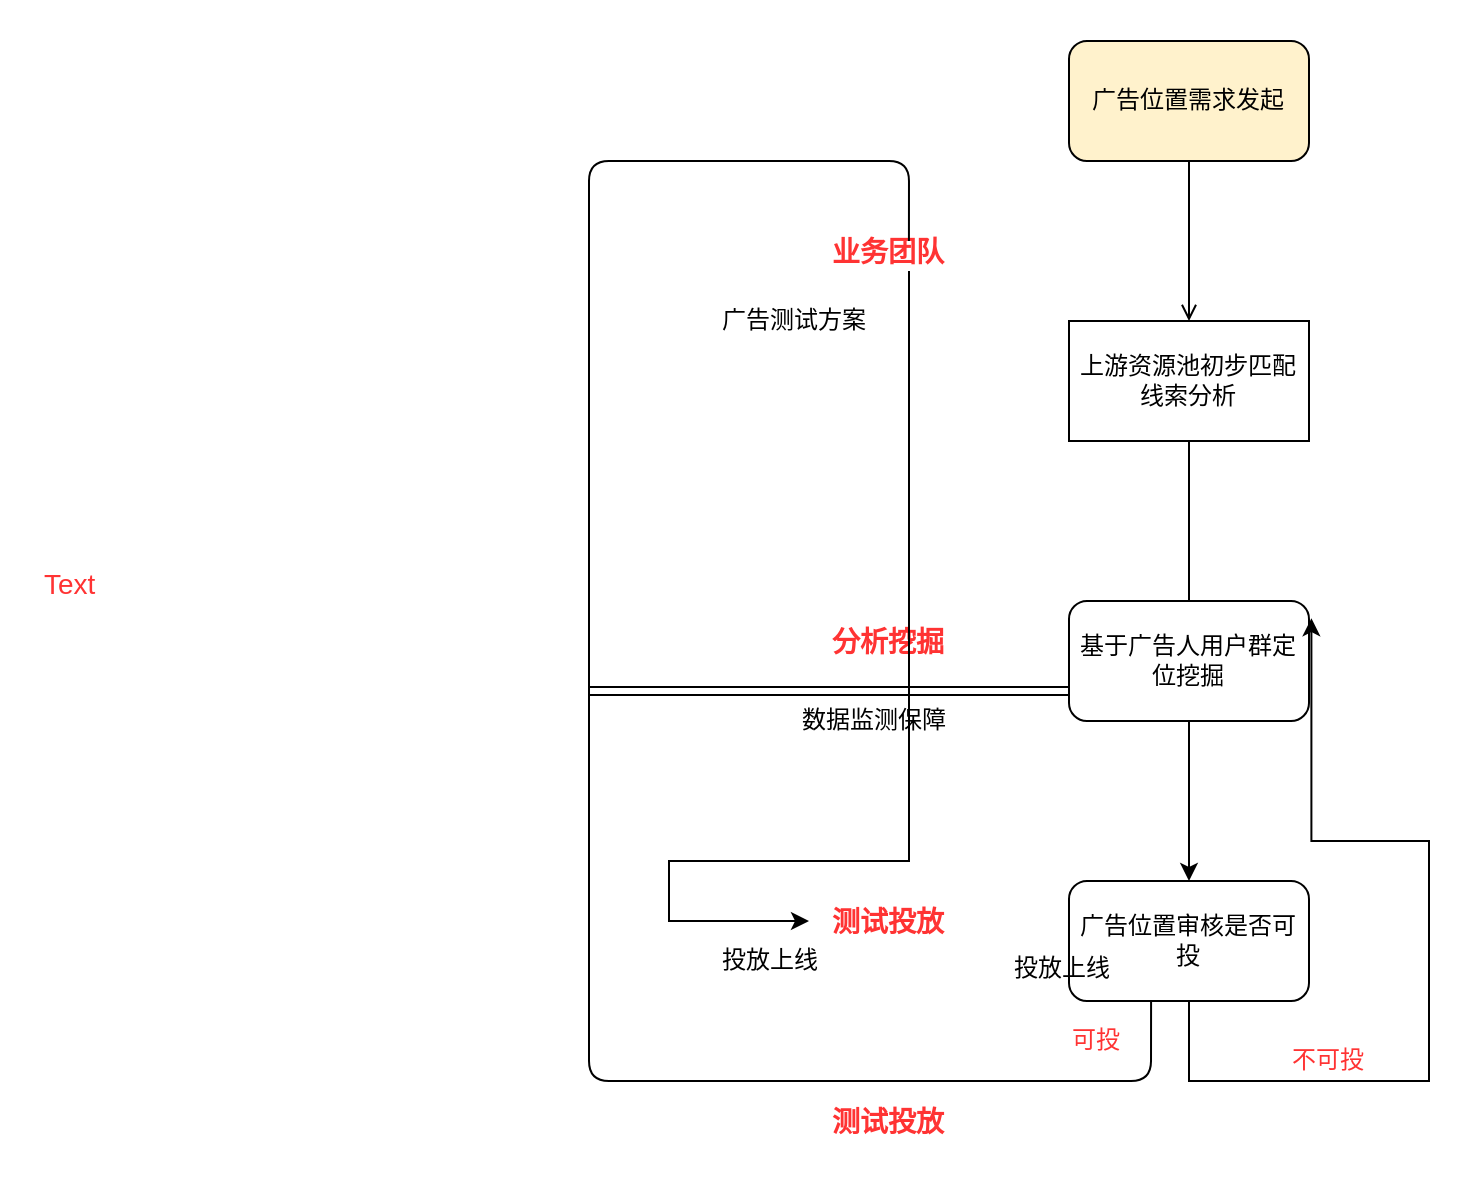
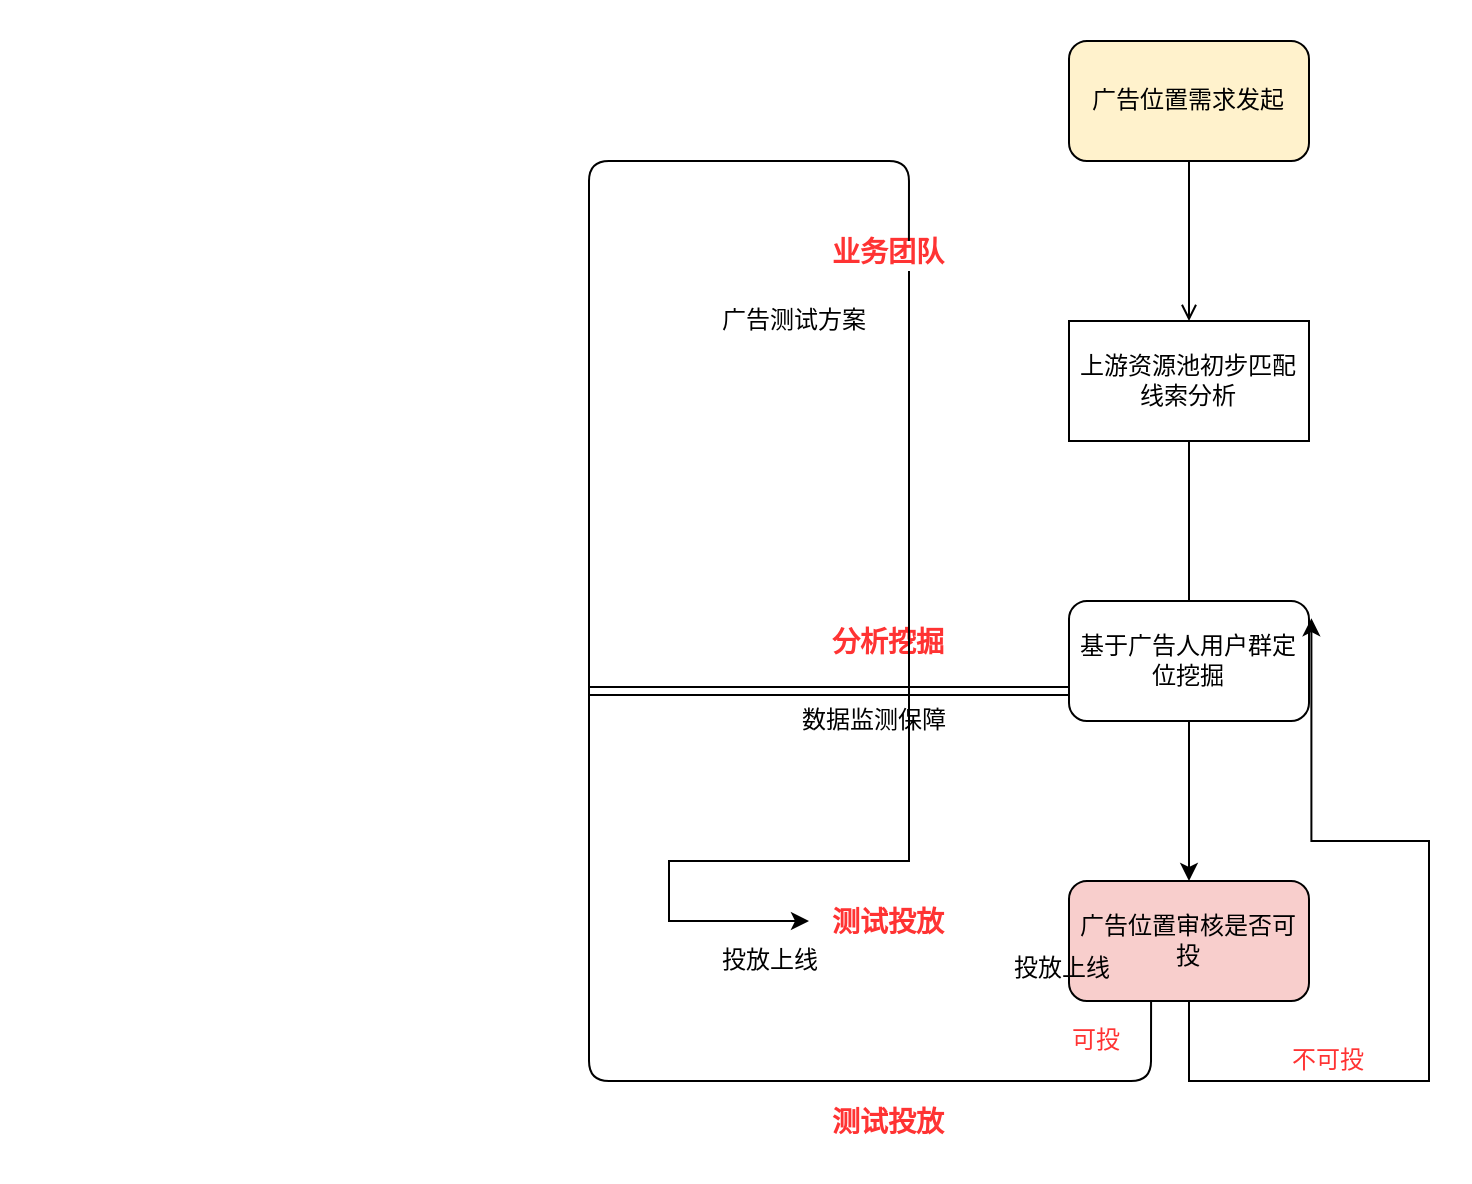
(81, 583) -> none
(1189, 941) -> (1189, 941)
